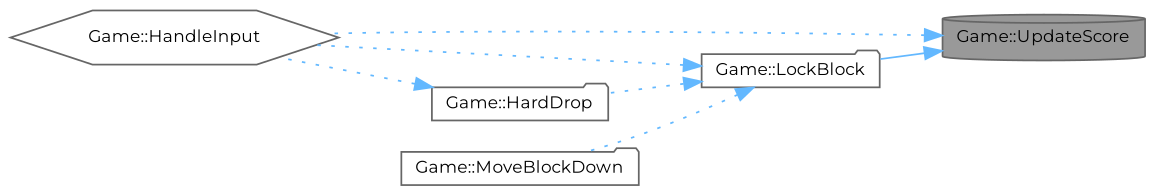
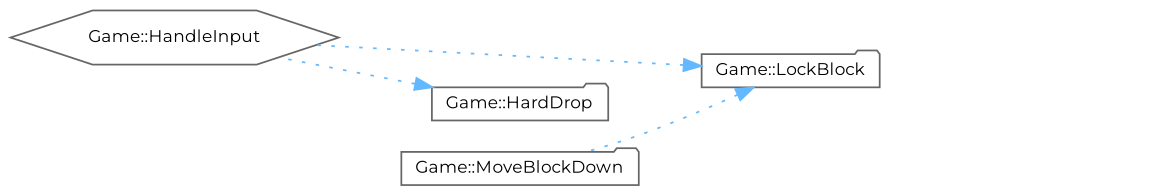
(1044, 38) -> none
(646, 88) -> none
